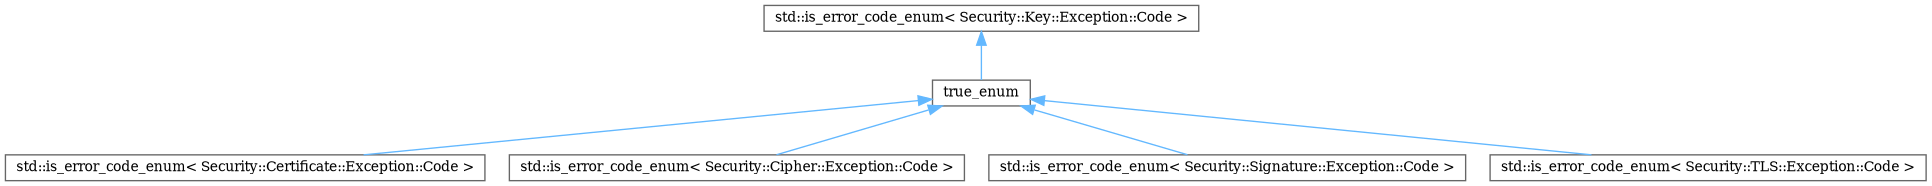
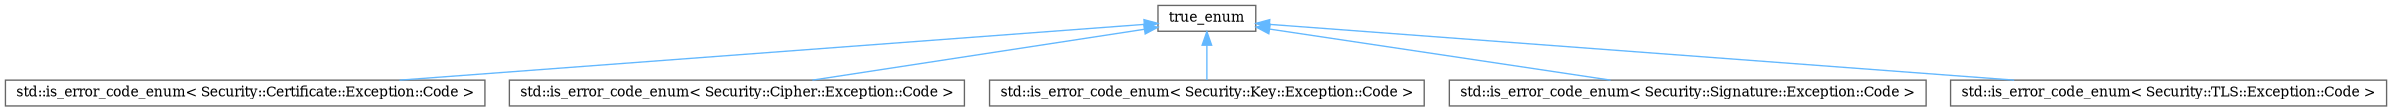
(981, 63) -> (1207, 63)
